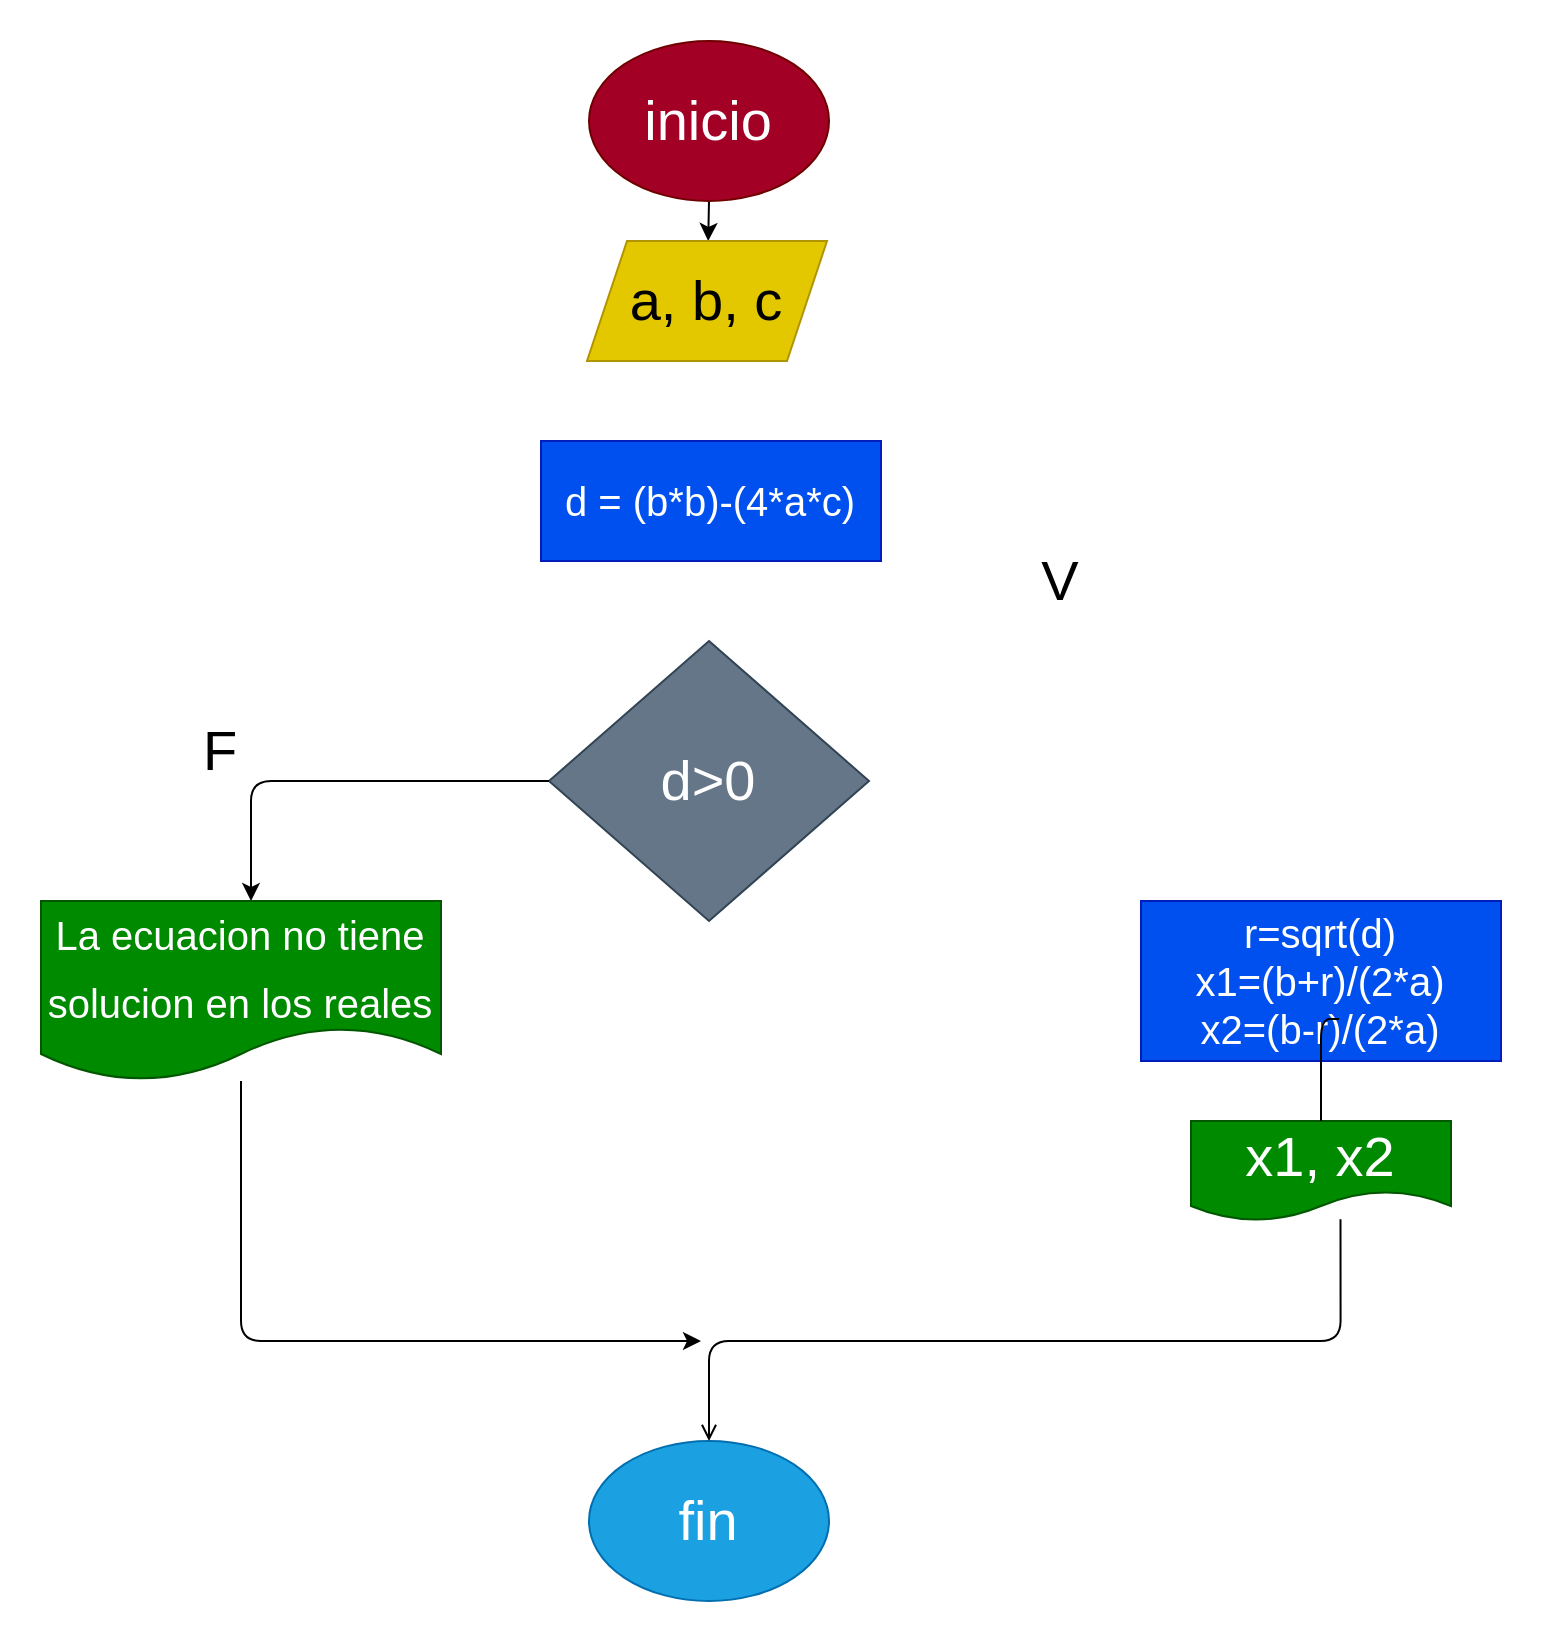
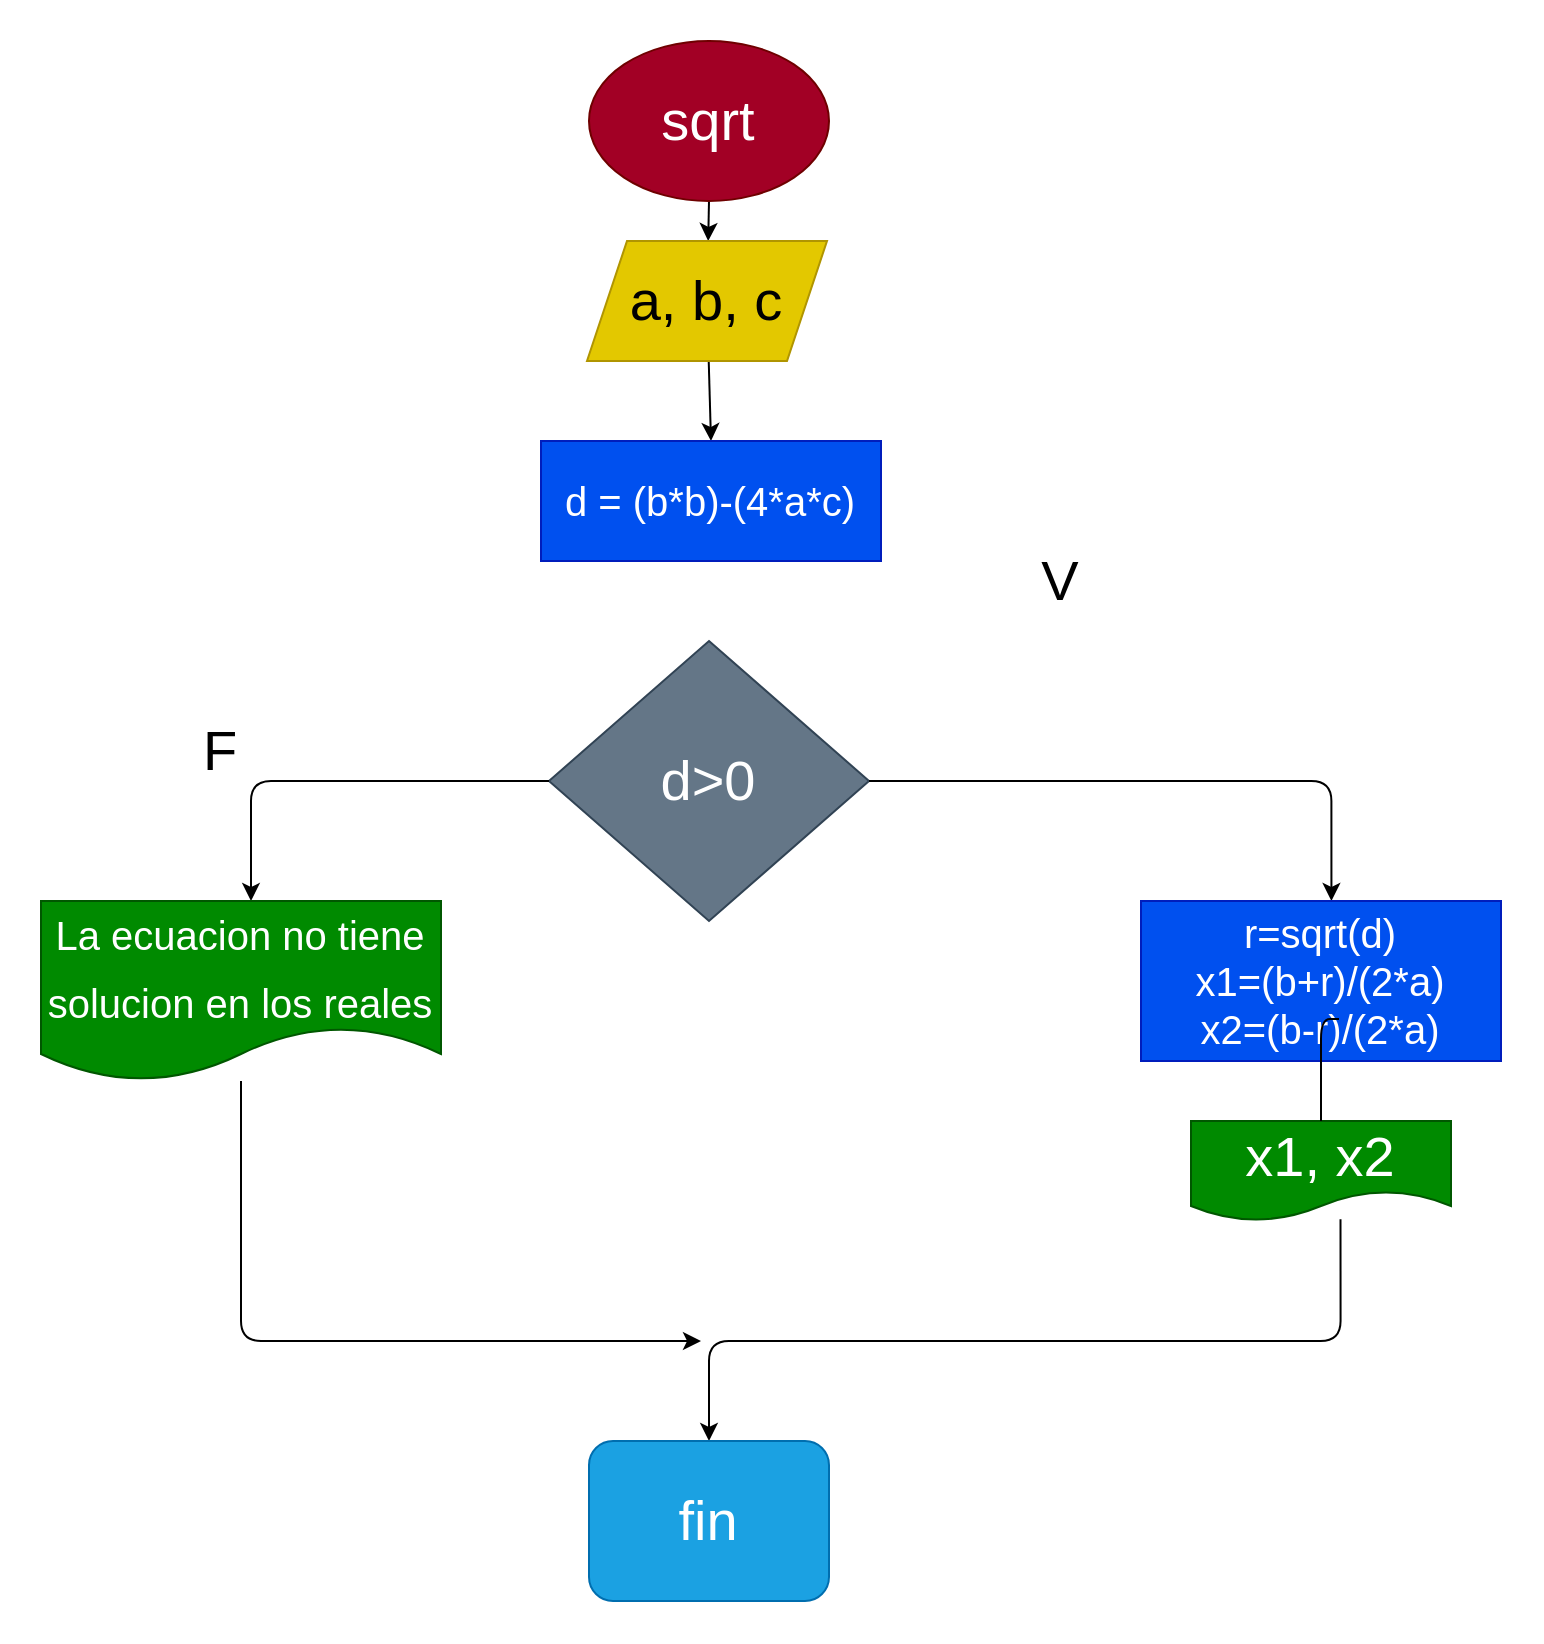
(709, 121) -> (709, 121)
none -> (710, 394)
none -> (1146, 781)
(709, 1428) -> (709, 1426)
(709, 1521) -> (709, 1521)
